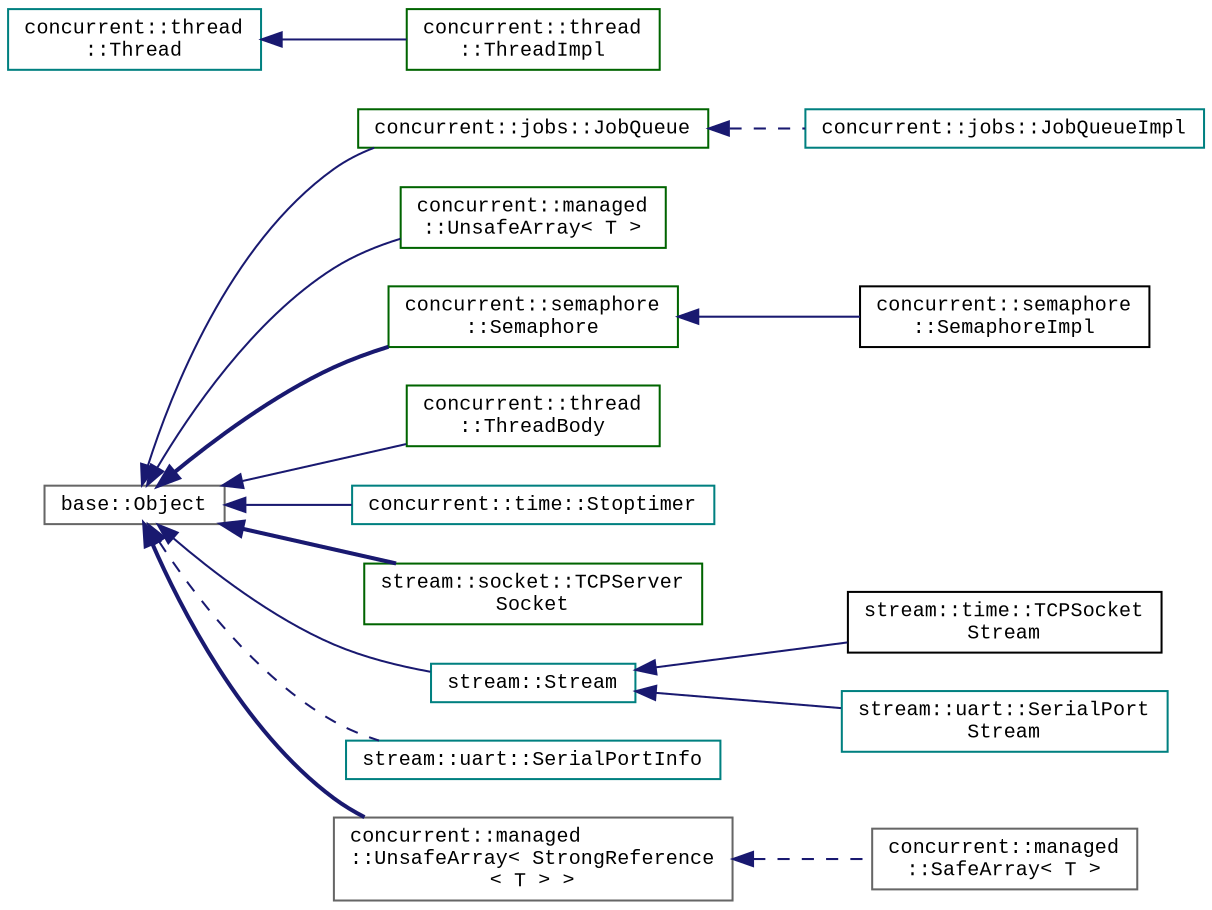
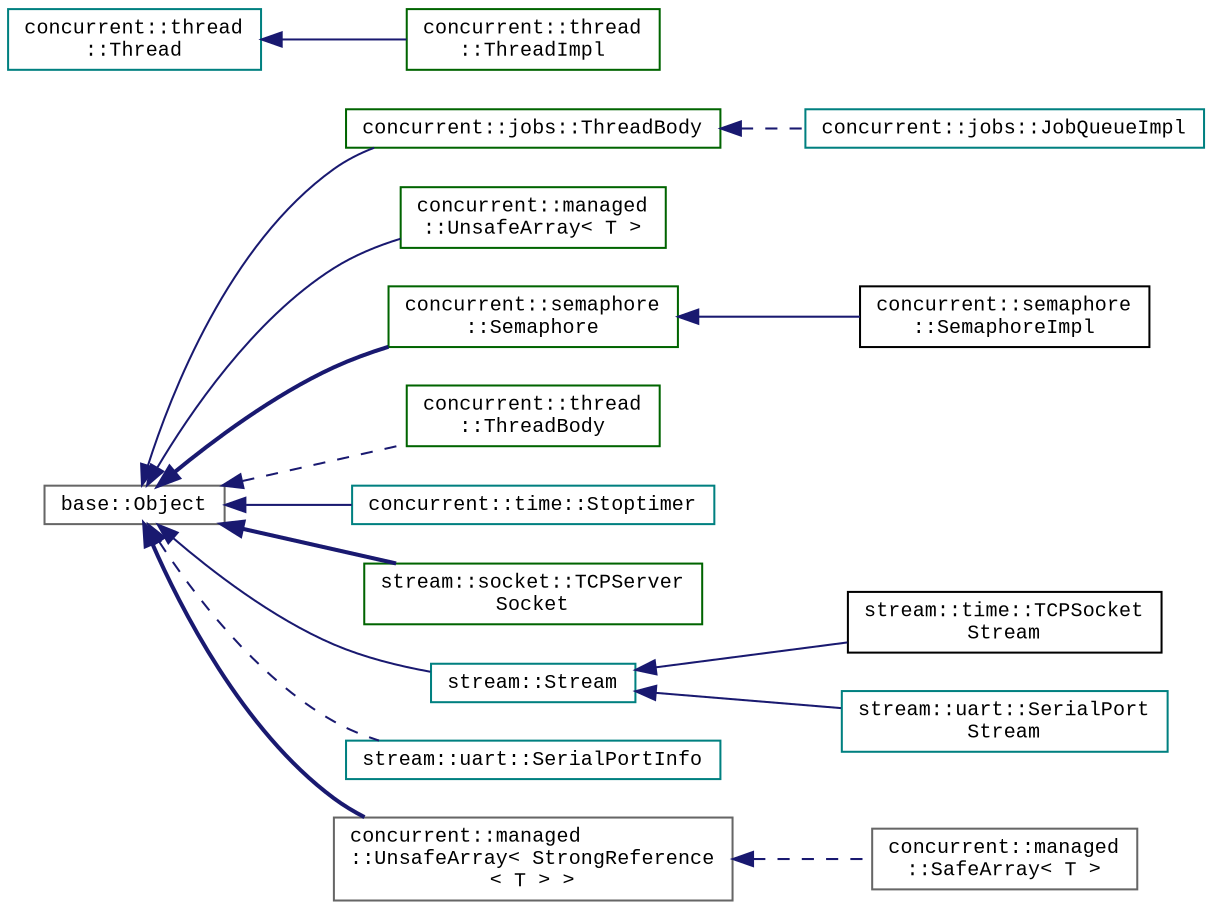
(533, 128) -> (533, 128)
(324, 463) -> (324, 463)
